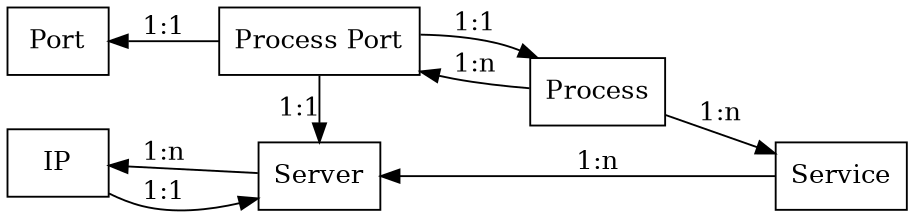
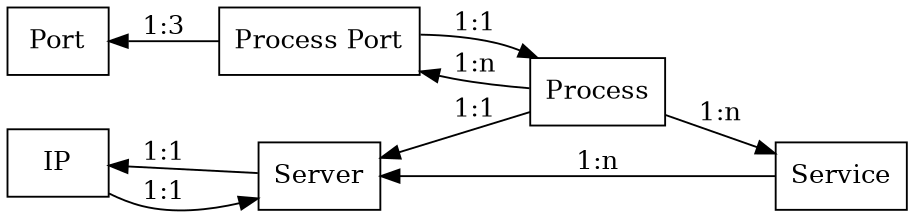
(164, 27) -> (164, 27)
(319, 99) -> (465, 132)
(164, 153) -> (164, 153)
